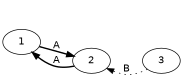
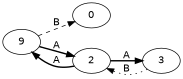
none -> (92, 15)
(22, 42) -> (22, 42)
none -> (123, 61)
